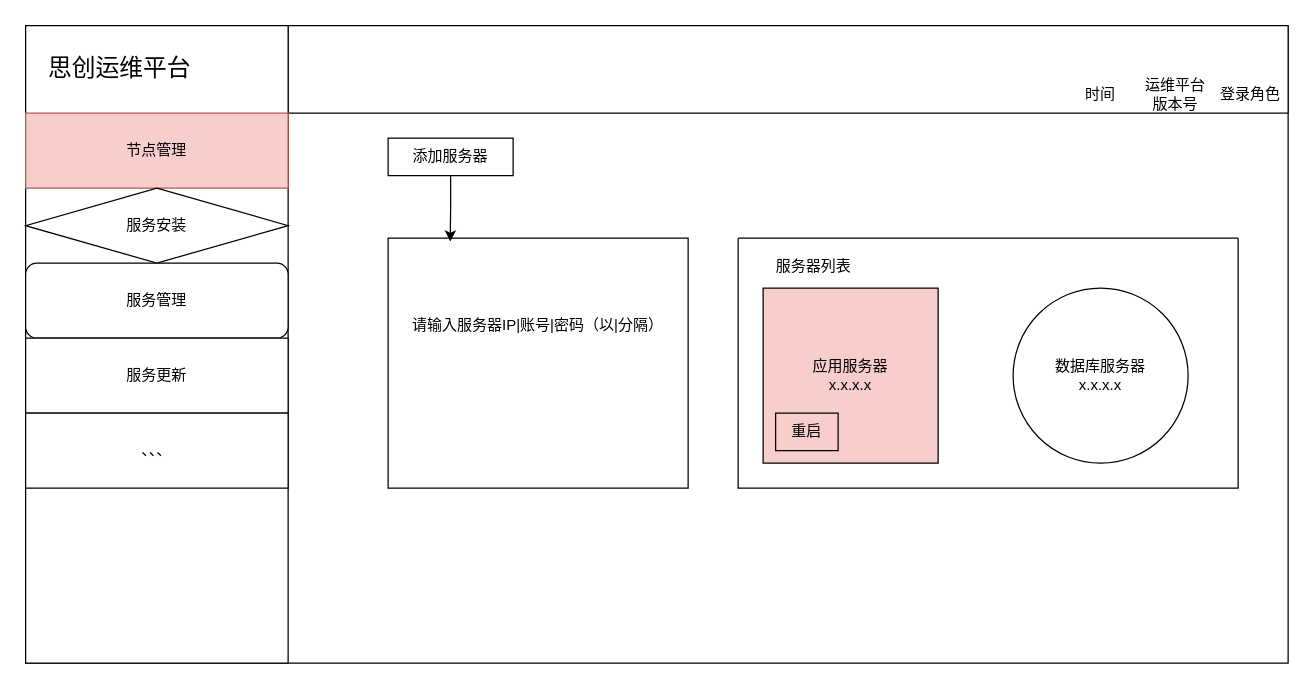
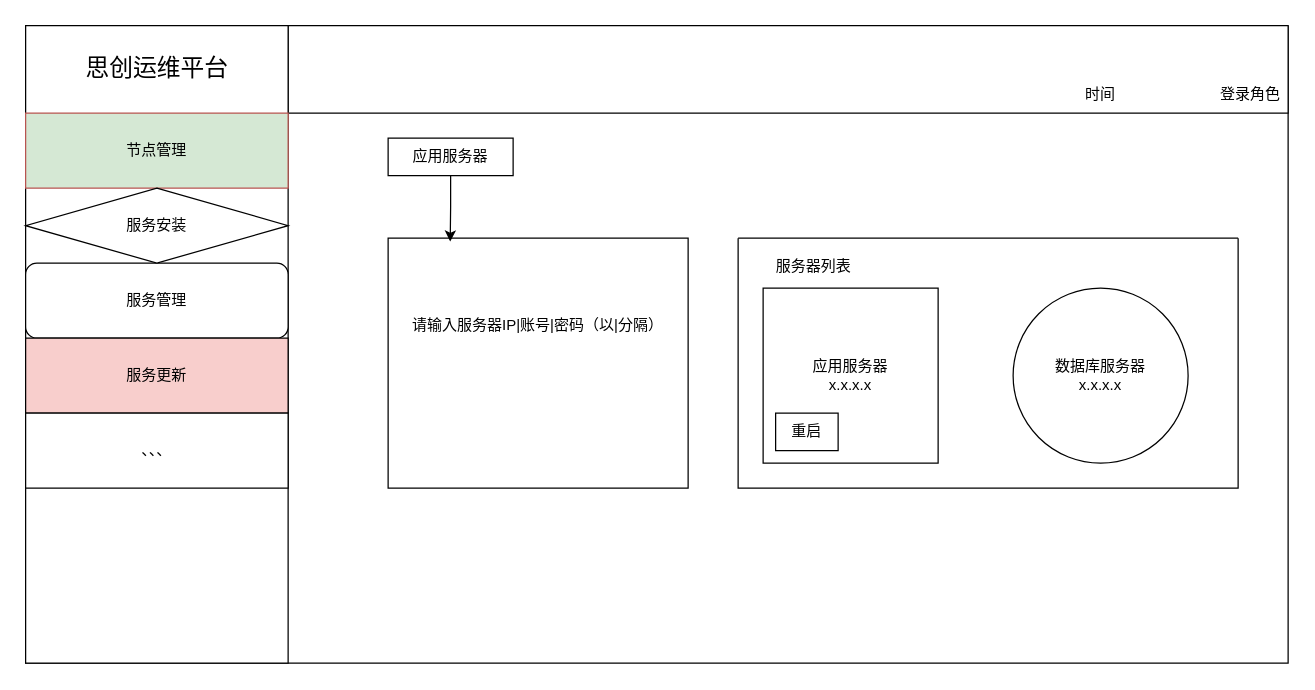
(119, 69) -> (157, 69)
(1176, 94) -> none
(157, 151) -> (157, 151)
(451, 157) -> (451, 157)
(157, 376) -> (157, 376)
(851, 376) -> (851, 376)
(807, 432) -> (807, 432)
